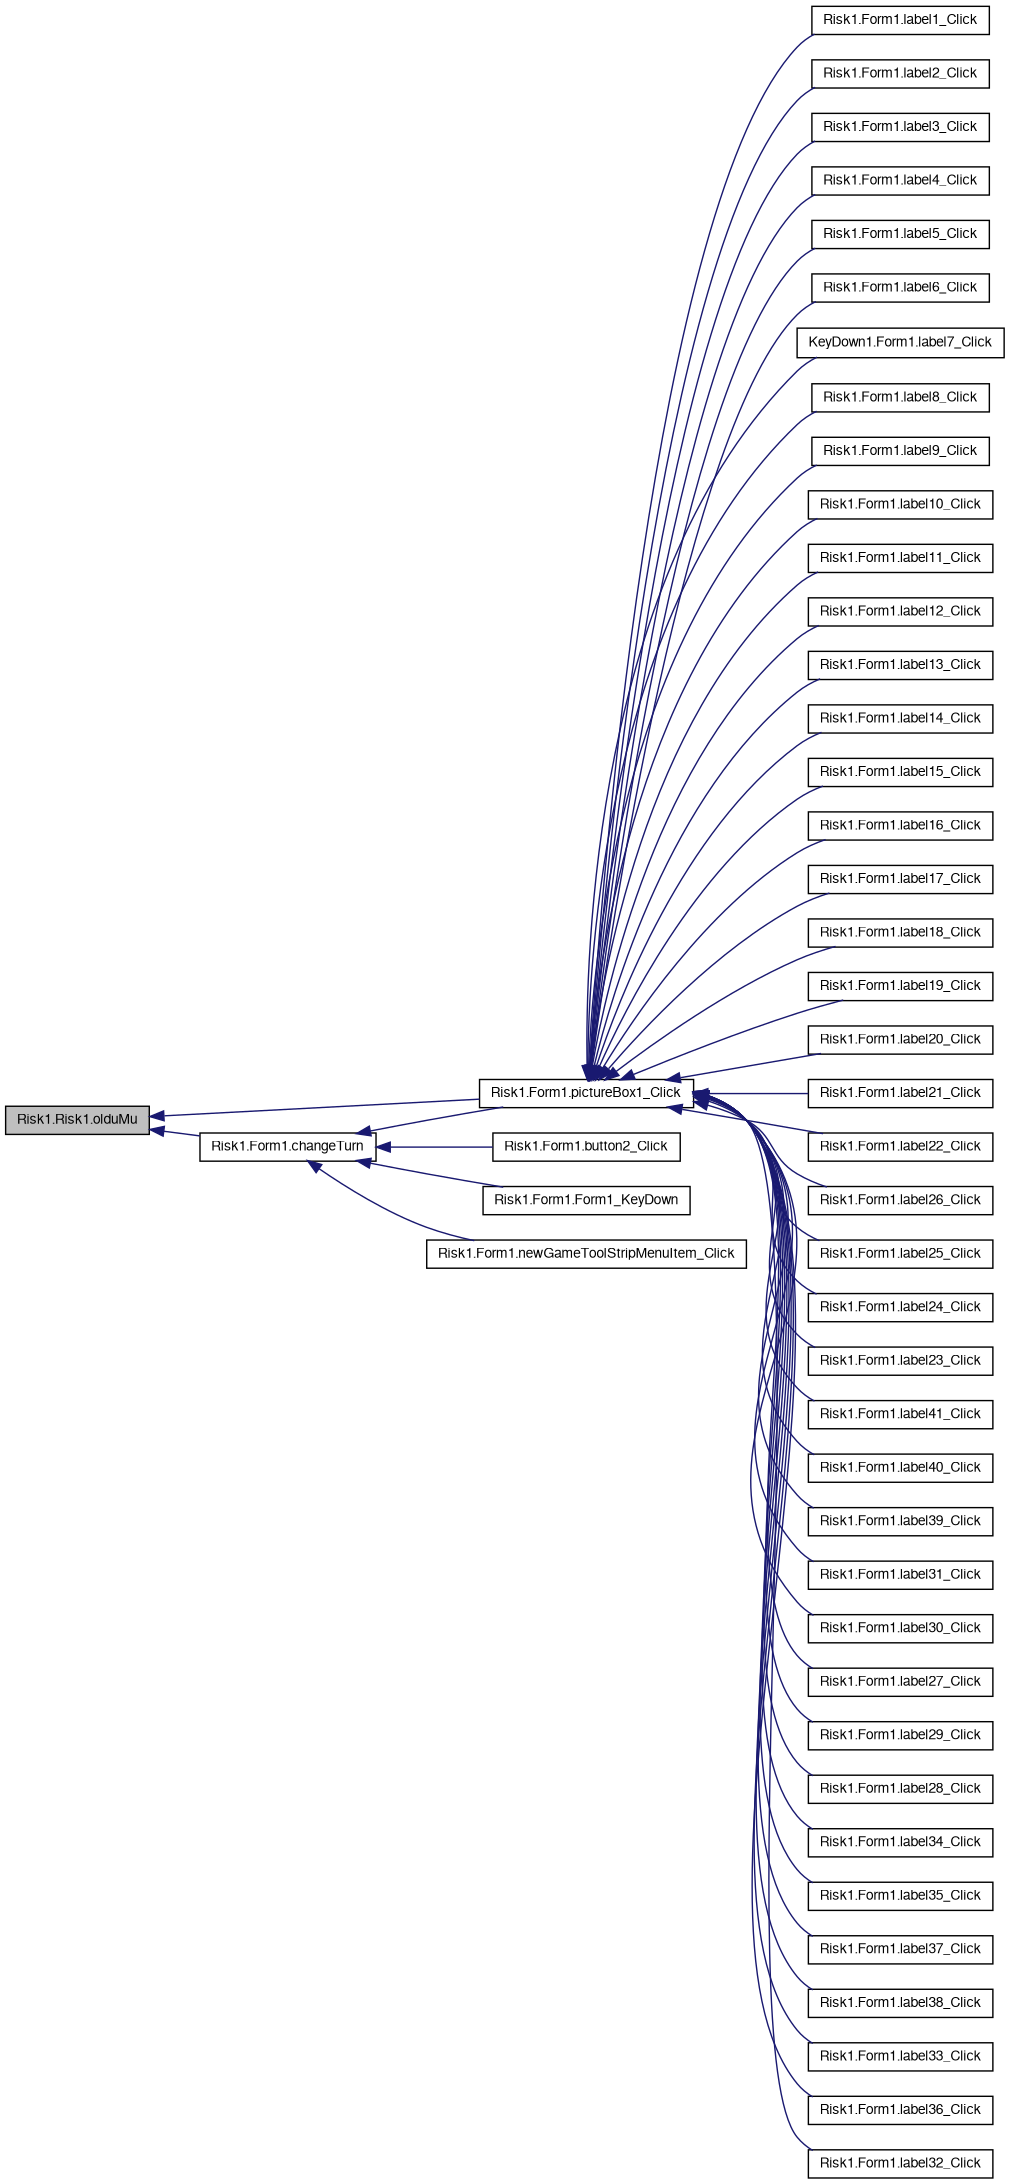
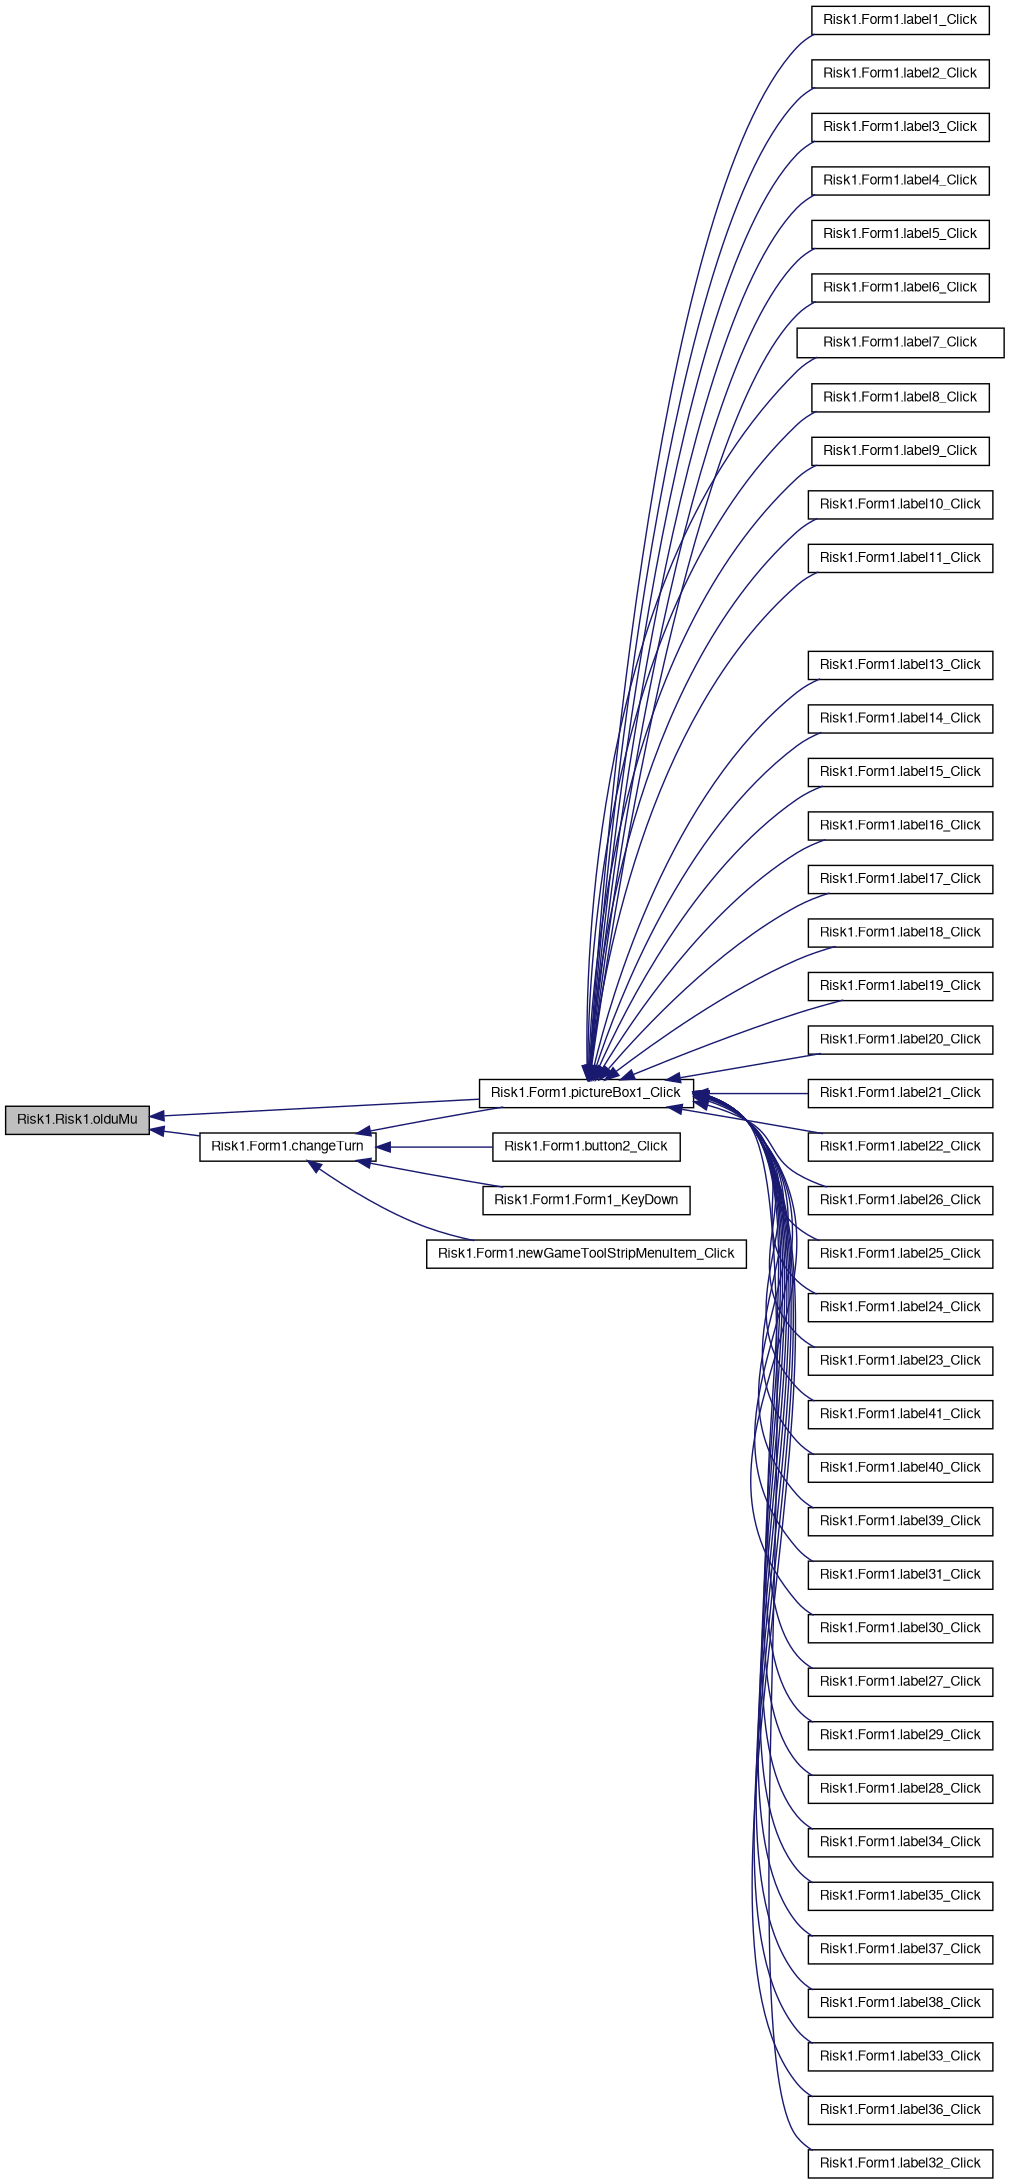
(901, 343) -> (901, 343)
(901, 612) -> none
